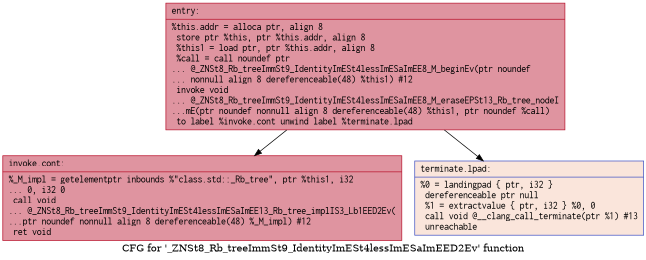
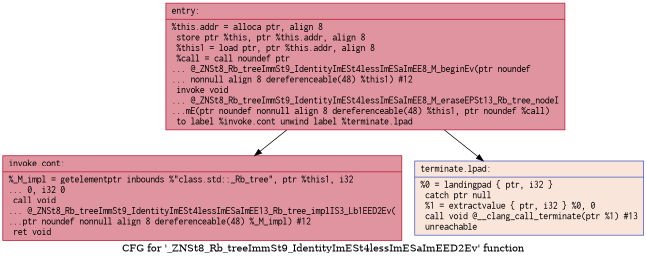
(479, 195) -> (456, 195)
